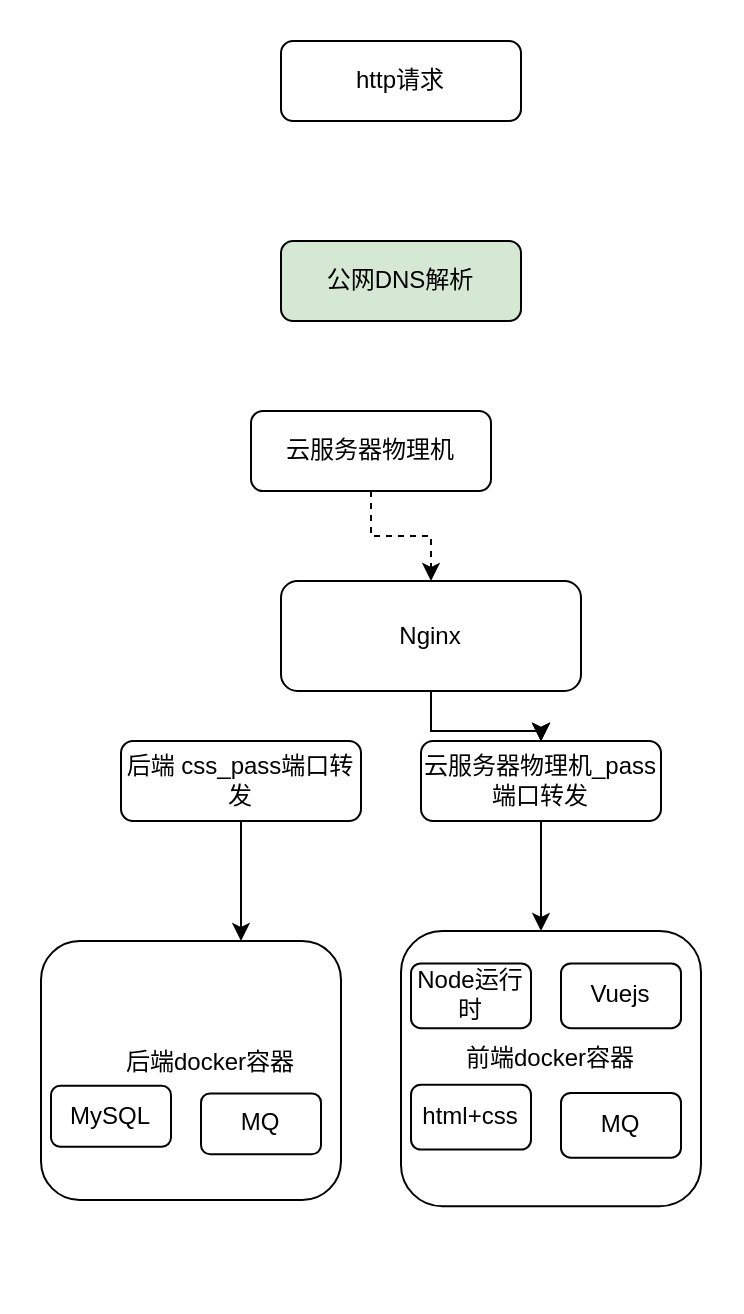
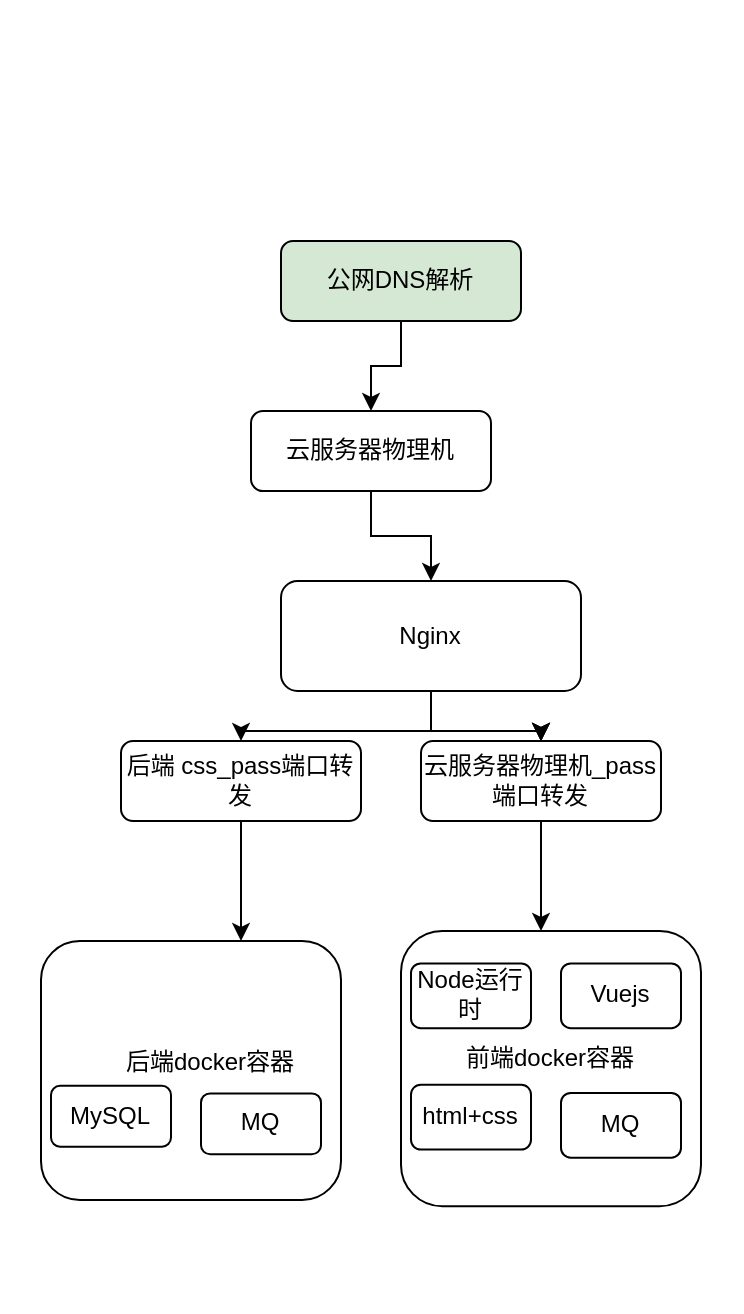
(401, 81) -> none
none -> (393, 366)
(394, 536) -> (394, 536)
none -> (334, 731)
